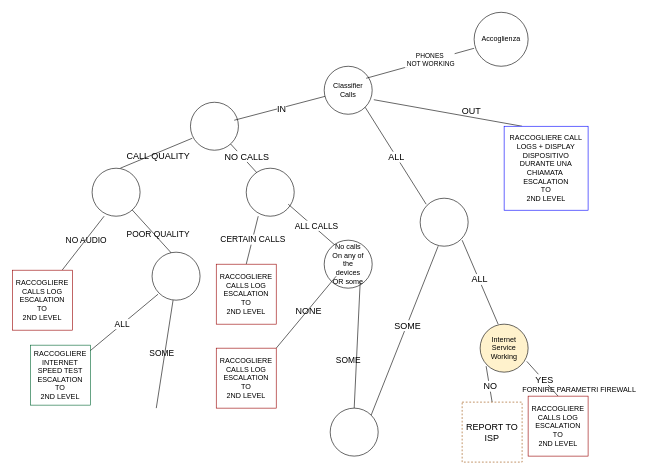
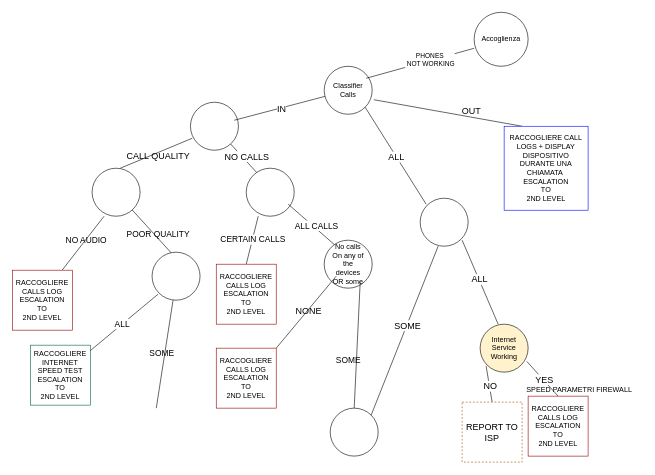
(580, 390) -> (580, 390)
